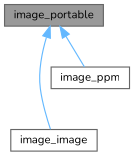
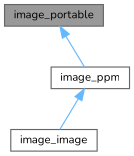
(40, 84) -> (69, 114)
